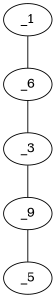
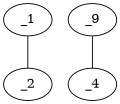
(28, 84) -> (28, 84)
(28, 149) -> none
(28, 278) -> (92, 84)
